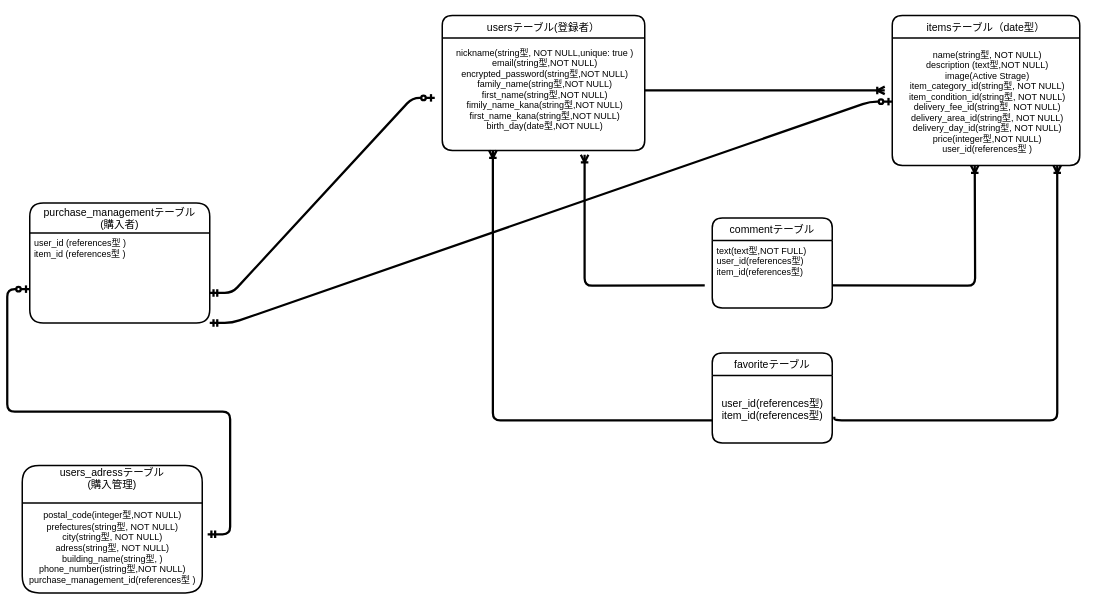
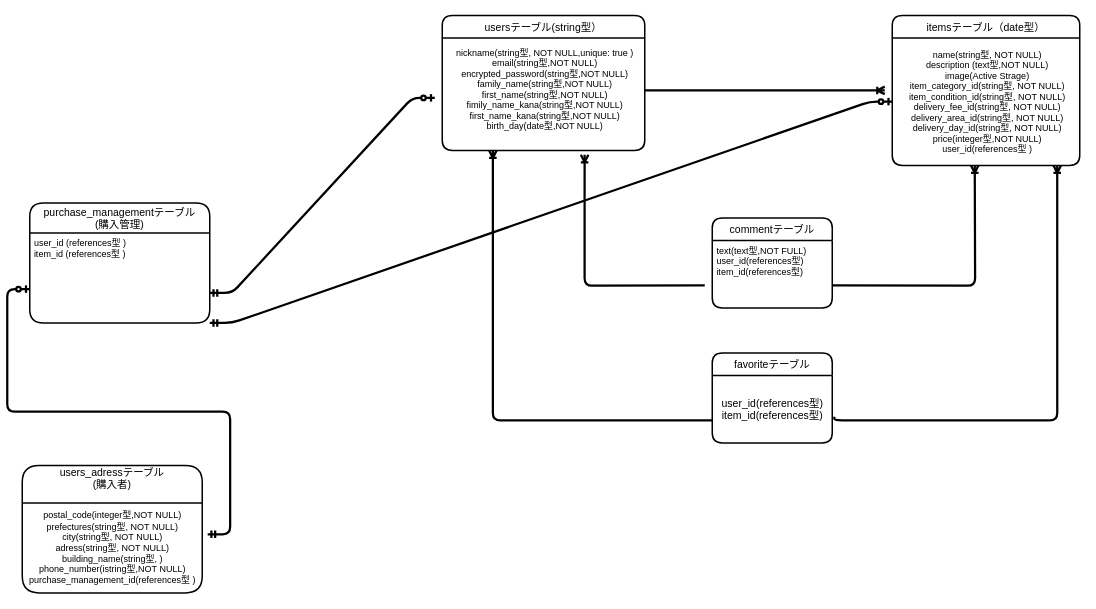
(543, 27) -> (543, 27)
(119, 212) -> (119, 212)
(112, 472) -> (112, 472)
